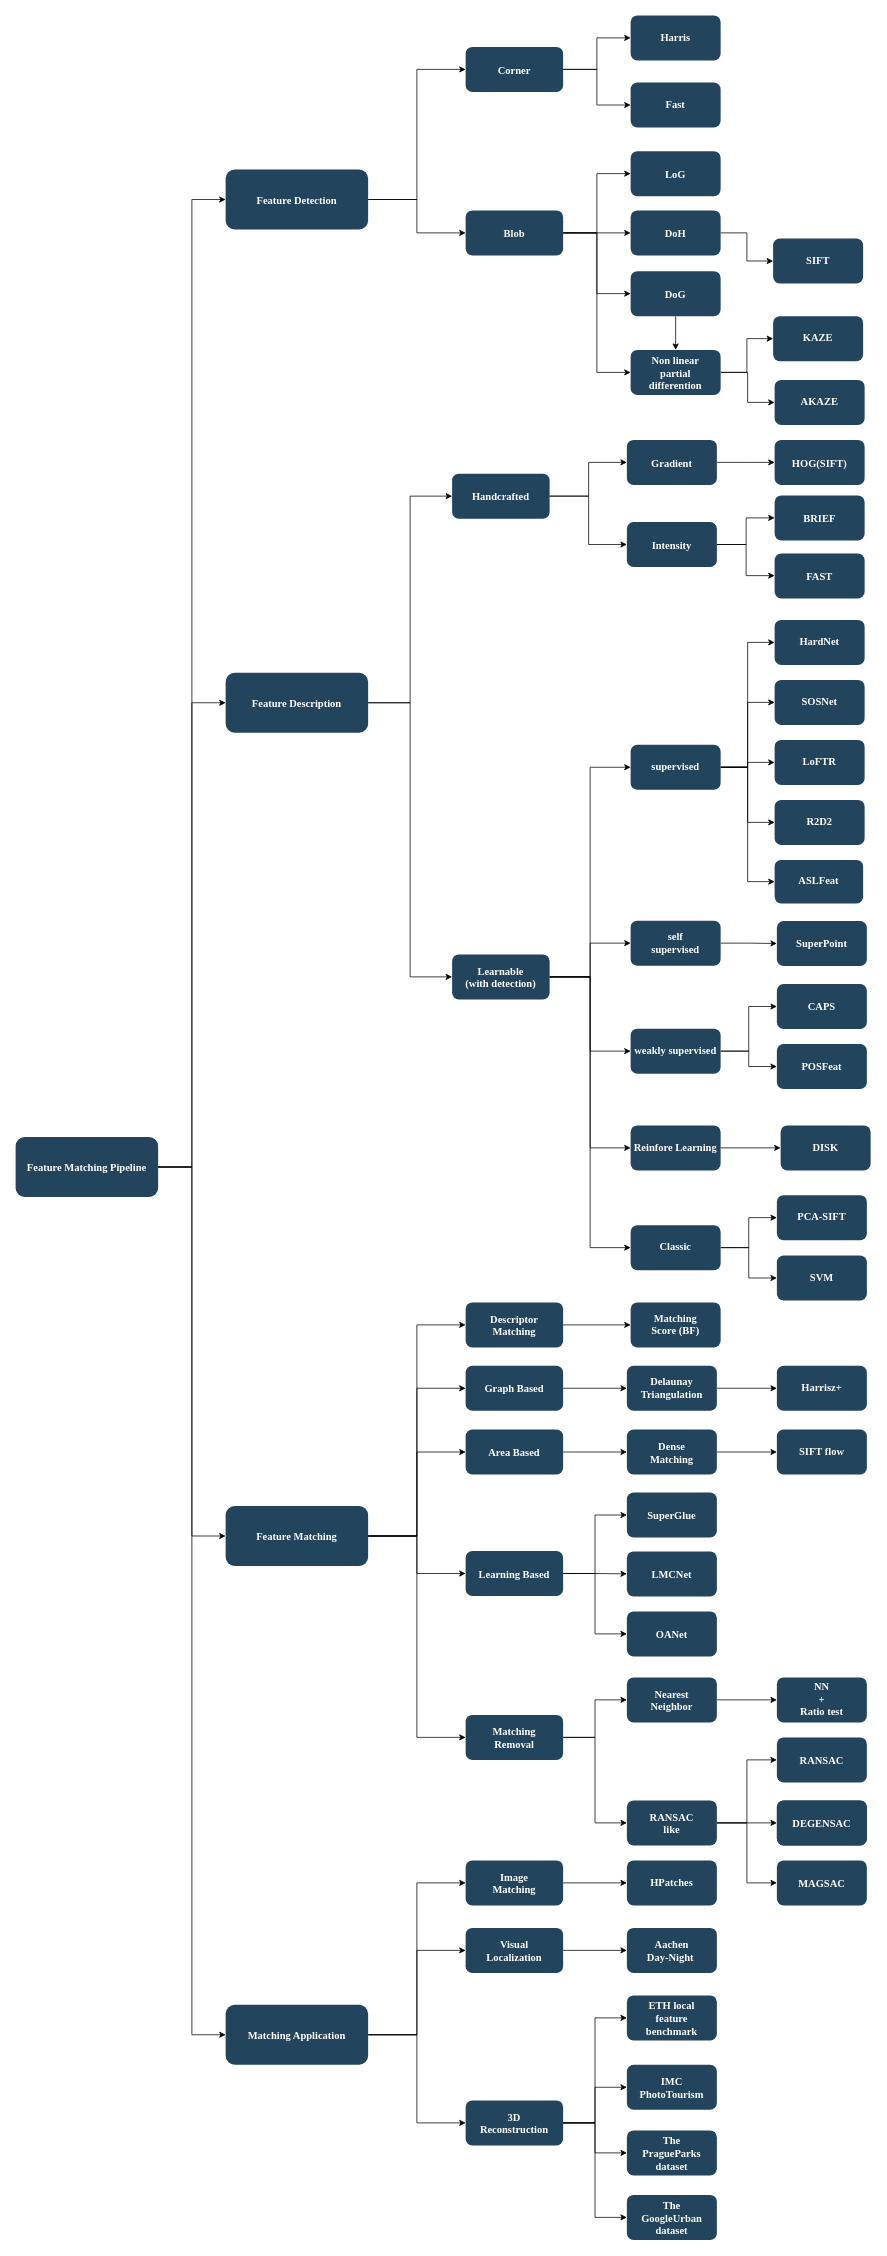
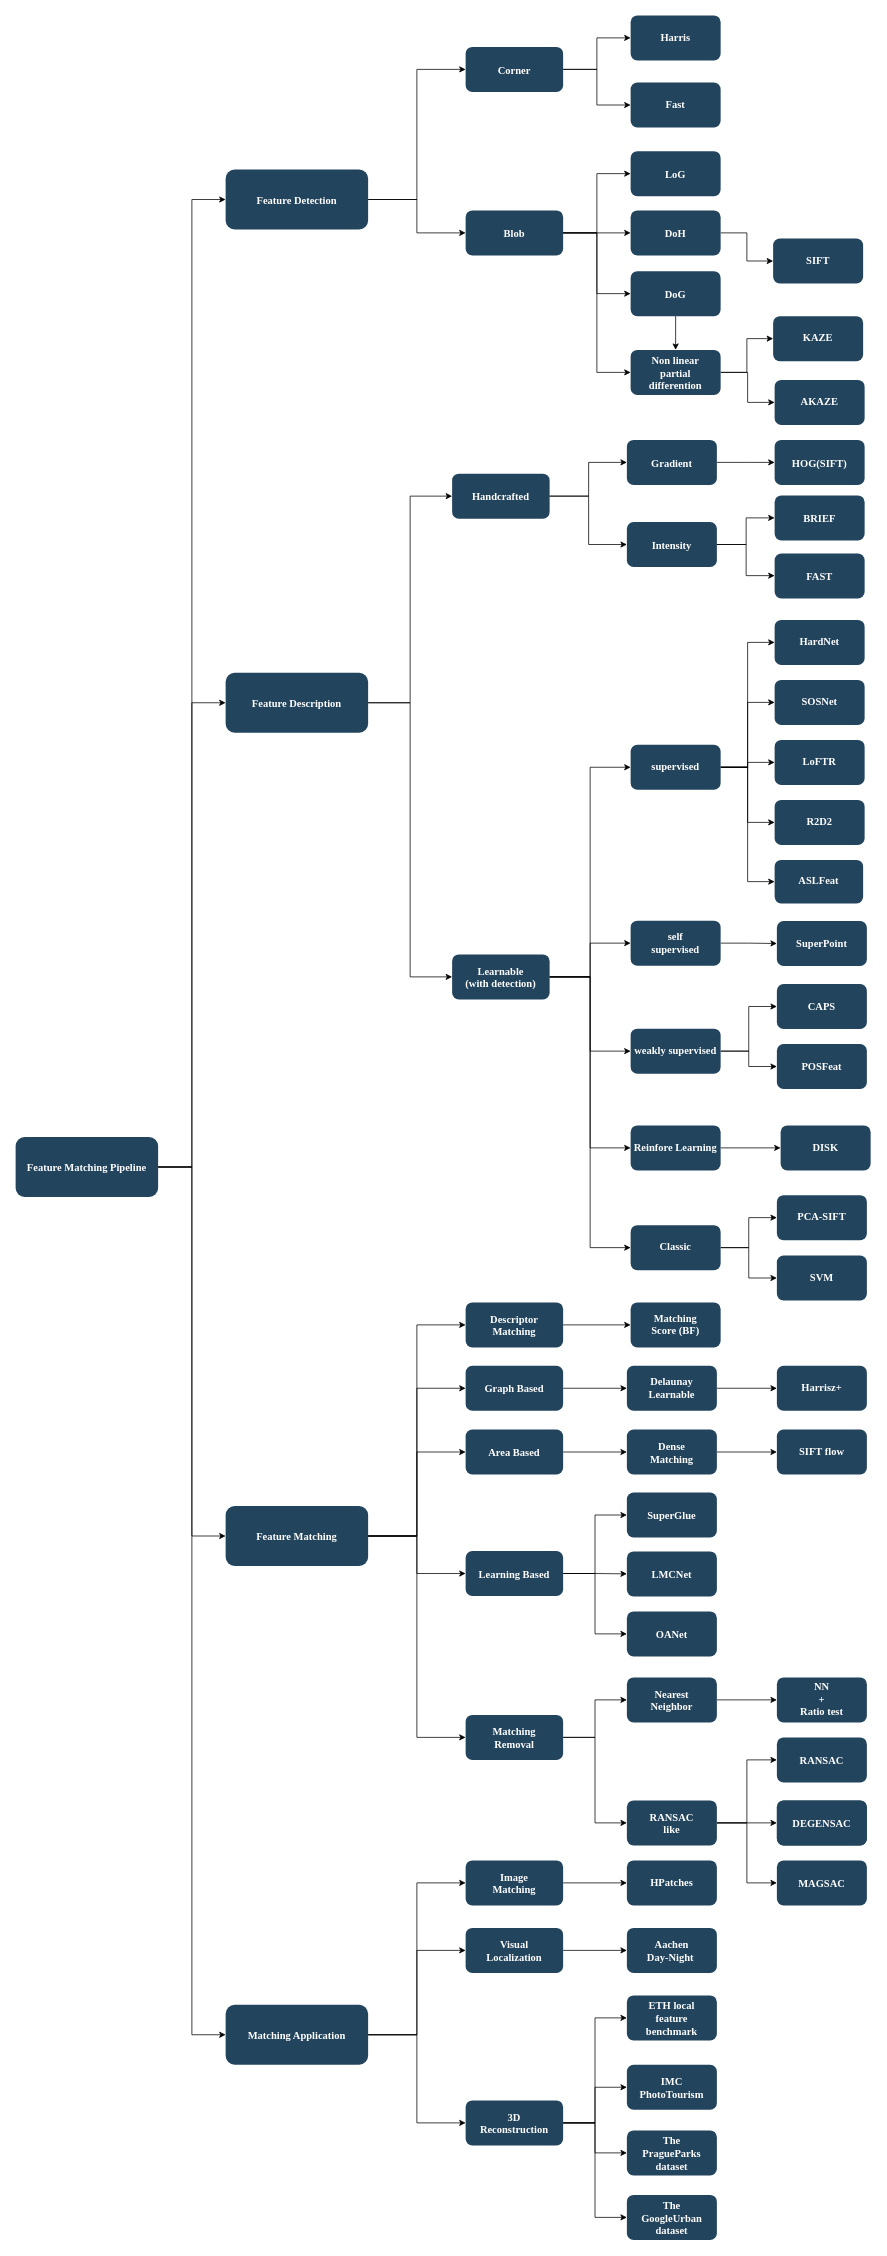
(672, 1389) -> (672, 1389)
